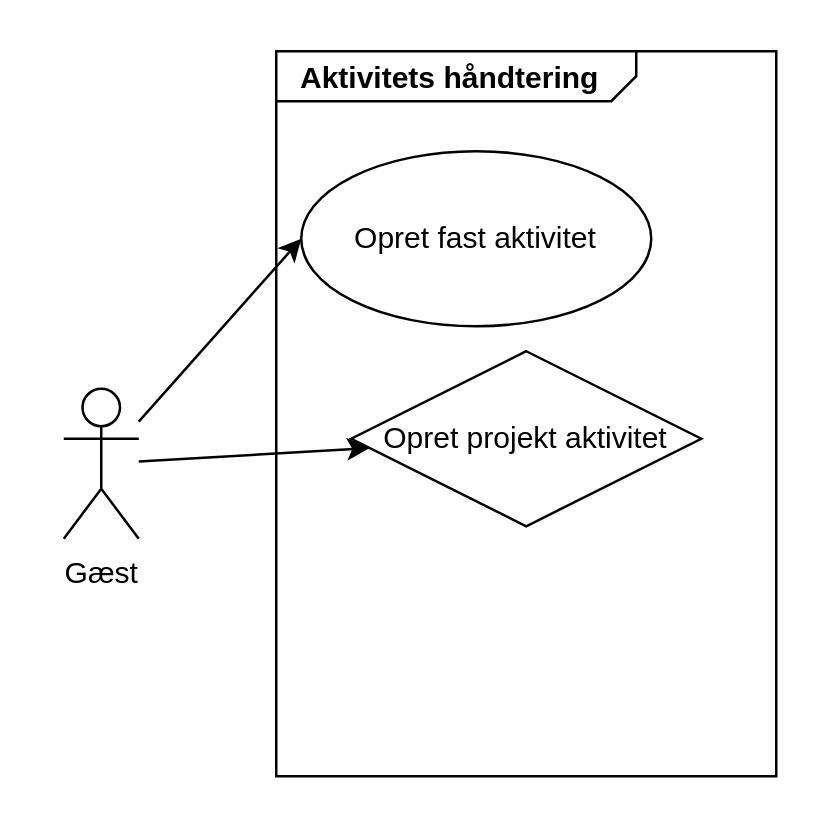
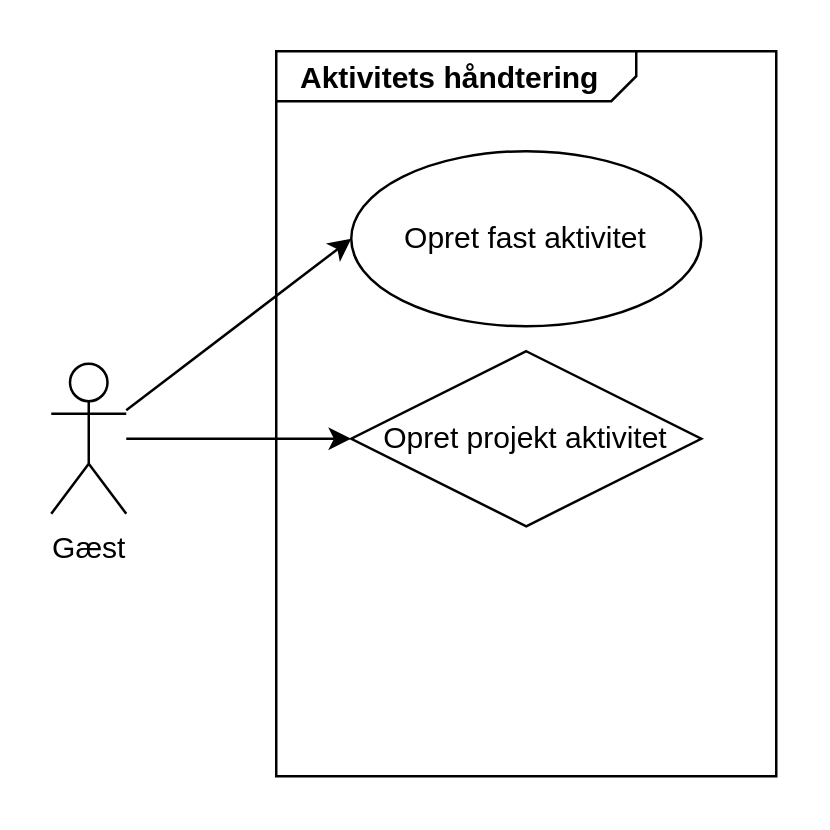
(476, 239) -> (526, 239)
(101, 464) -> (89, 439)
